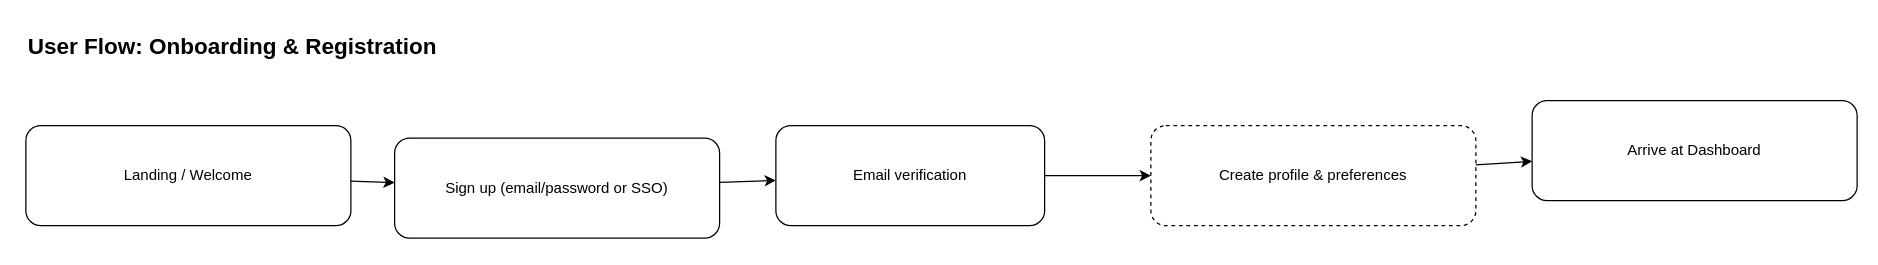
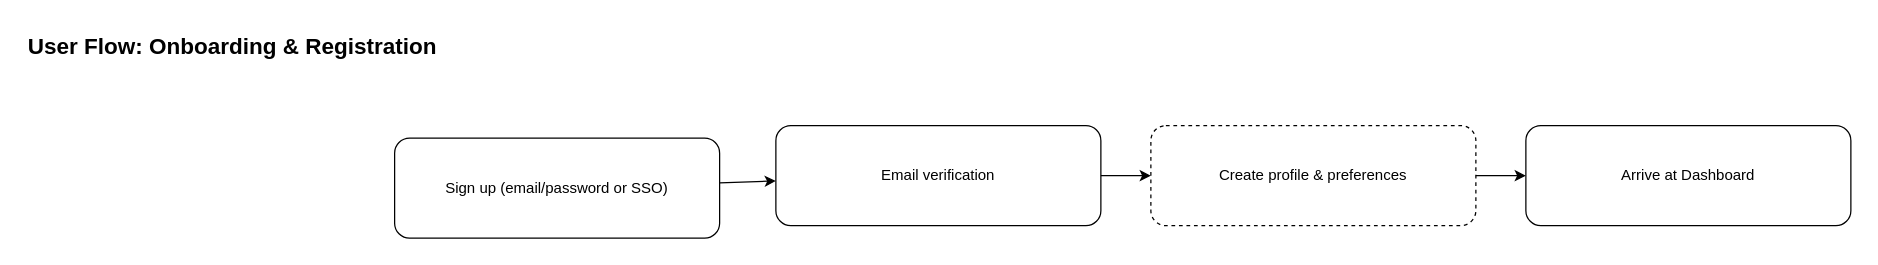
(1694, 151) -> (1688, 176)
(188, 176) -> none
(910, 176) -> (938, 176)
(368, 182) -> none
